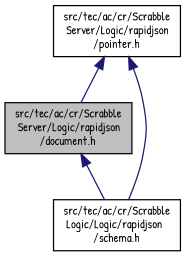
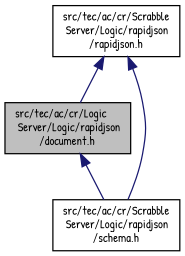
(117, 31) -> (116, 31)
(68, 128) -> (68, 128)
(117, 225) -> (116, 225)
